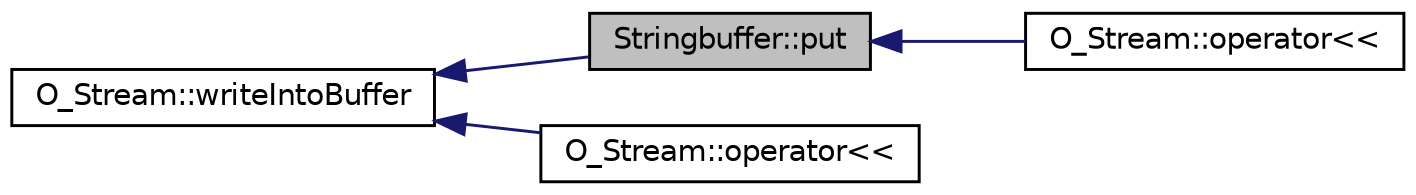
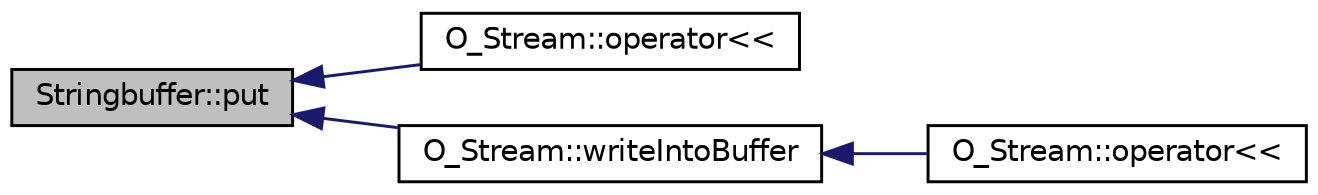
(527, 64) -> (361, 123)
